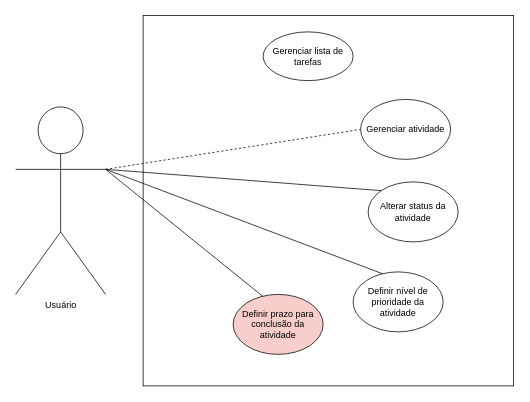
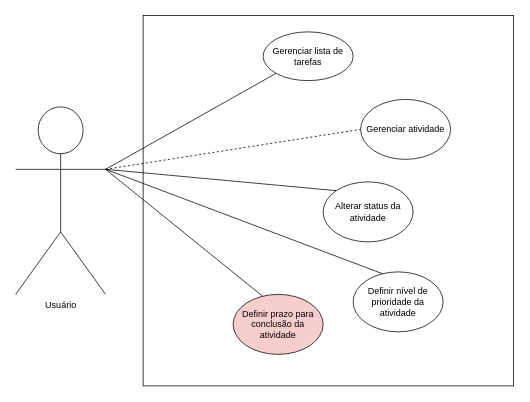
none -> (192, 121)
(413, 212) -> (368, 212)
